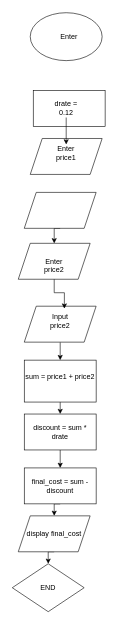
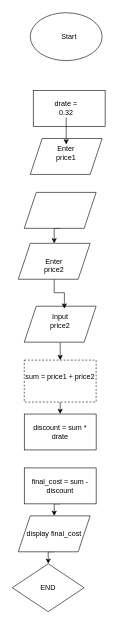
(69, 36) -> (69, 36)
(66, 108) -> (66, 108)
(60, 381) -> (60, 381)
(60, 462) -> none
